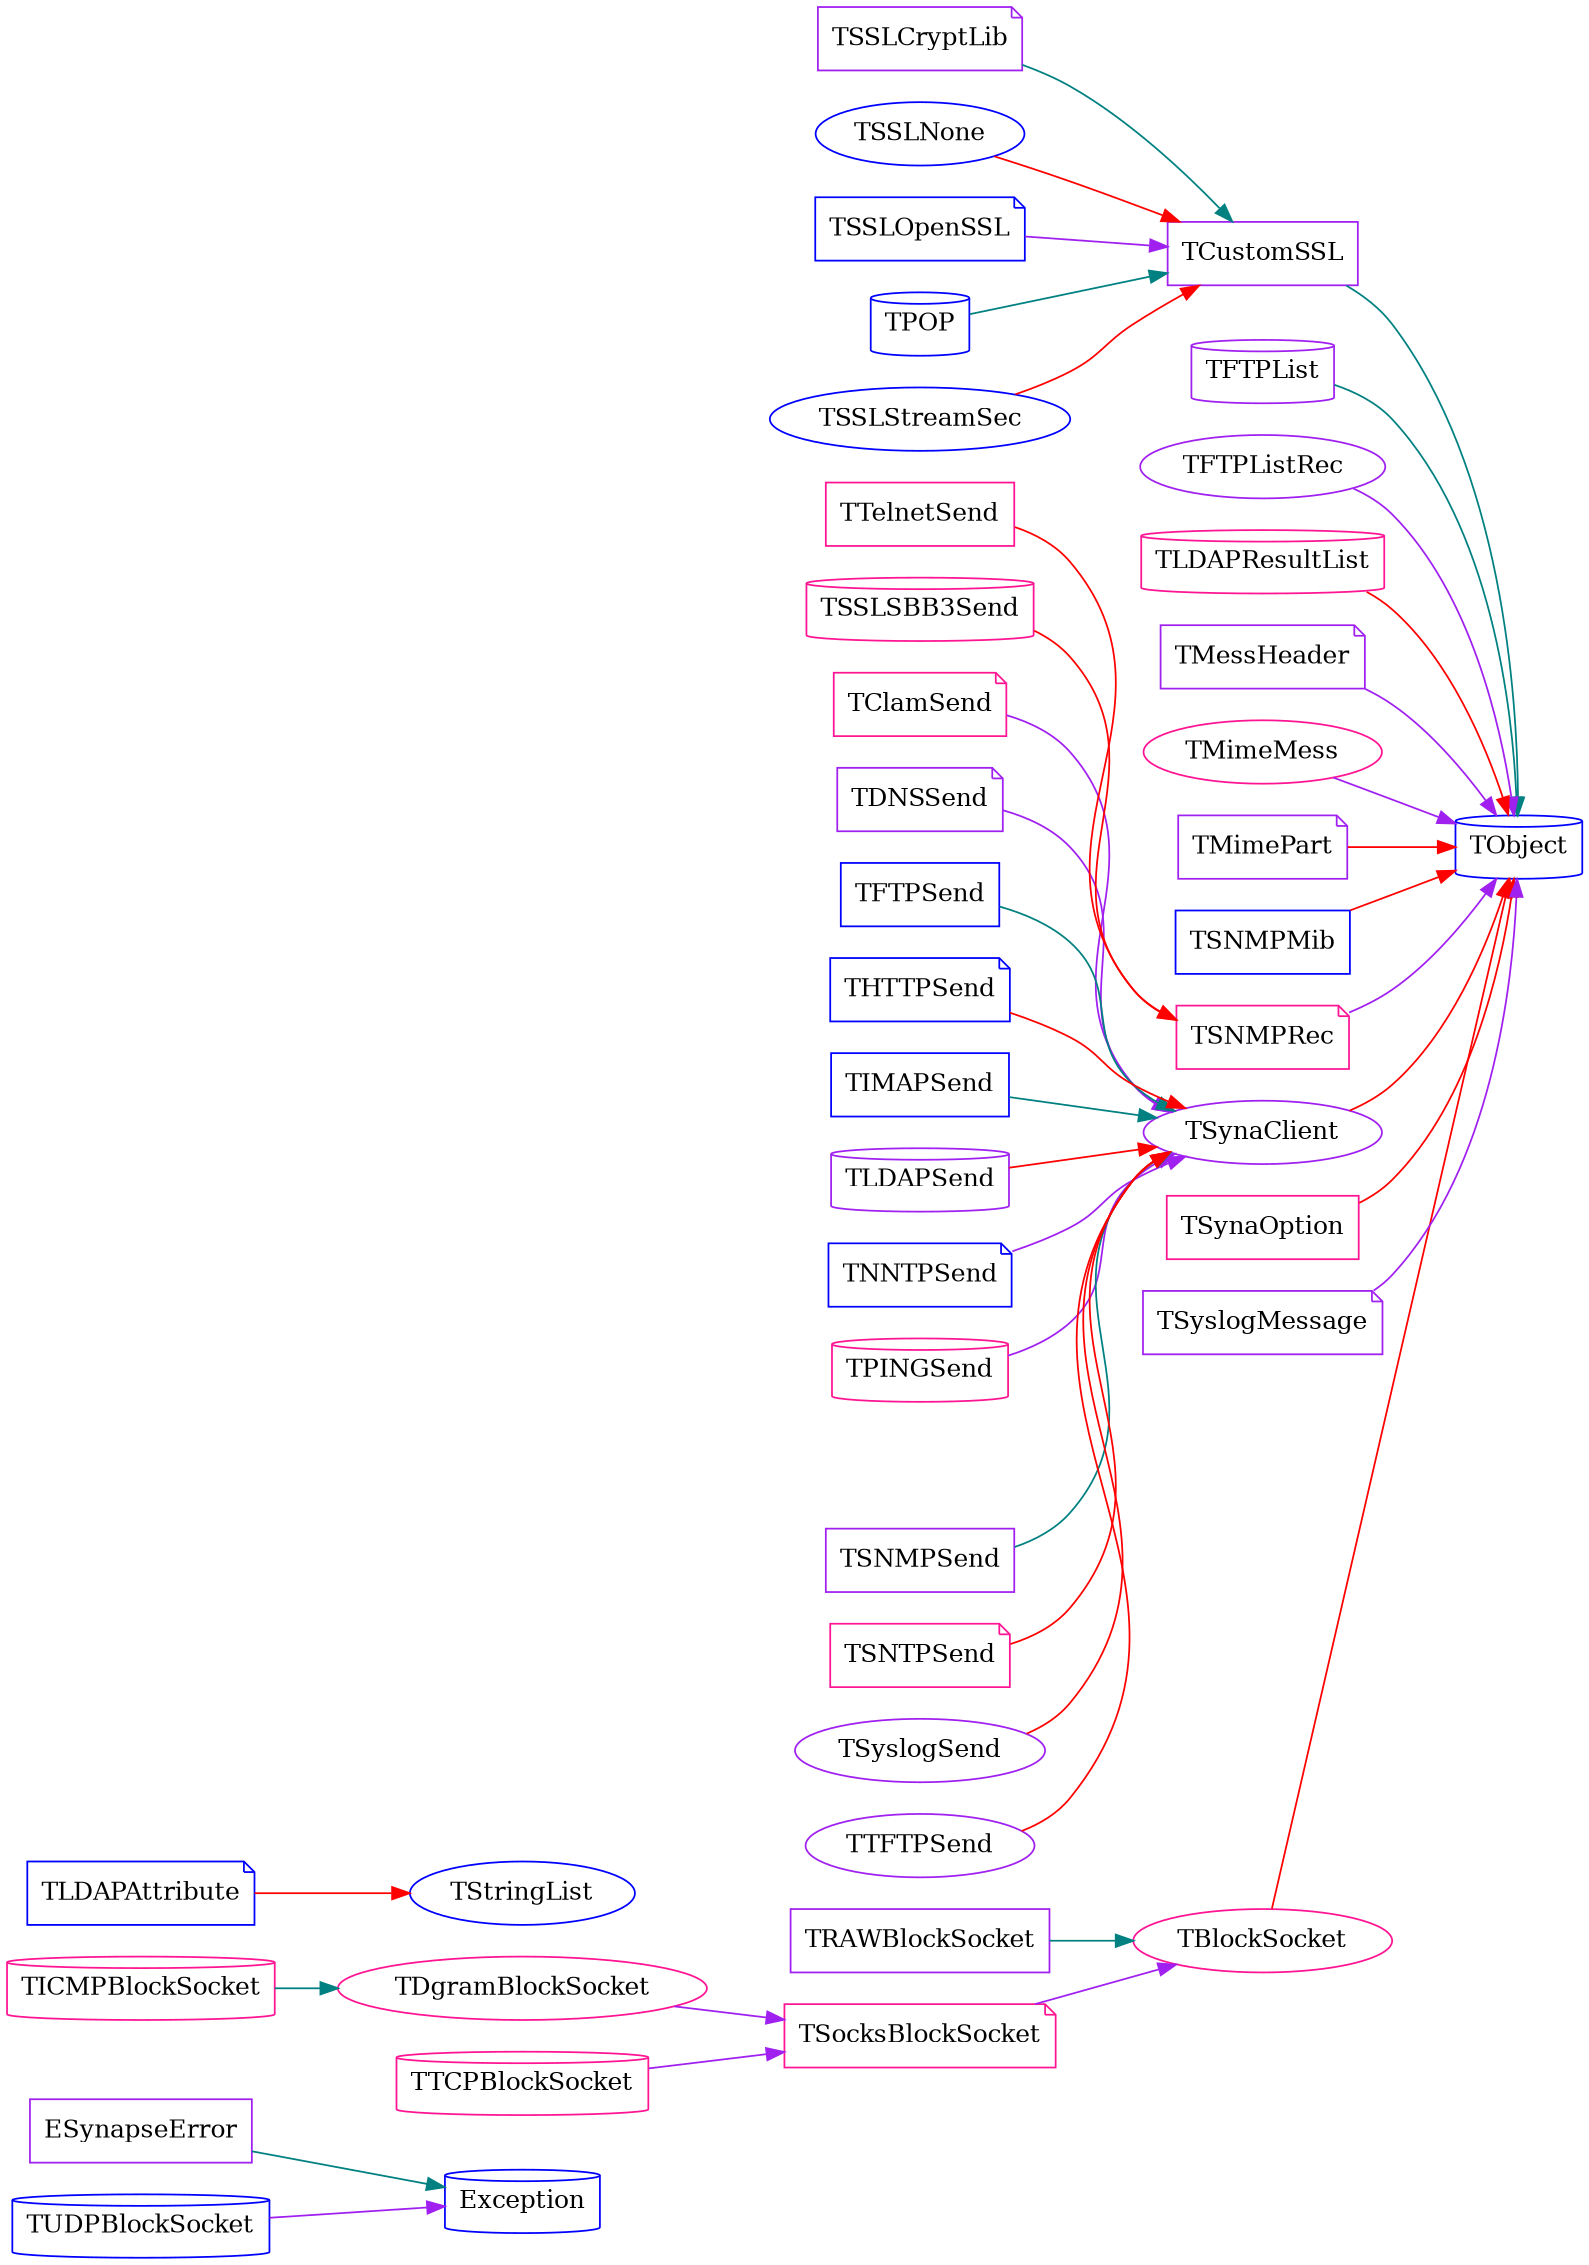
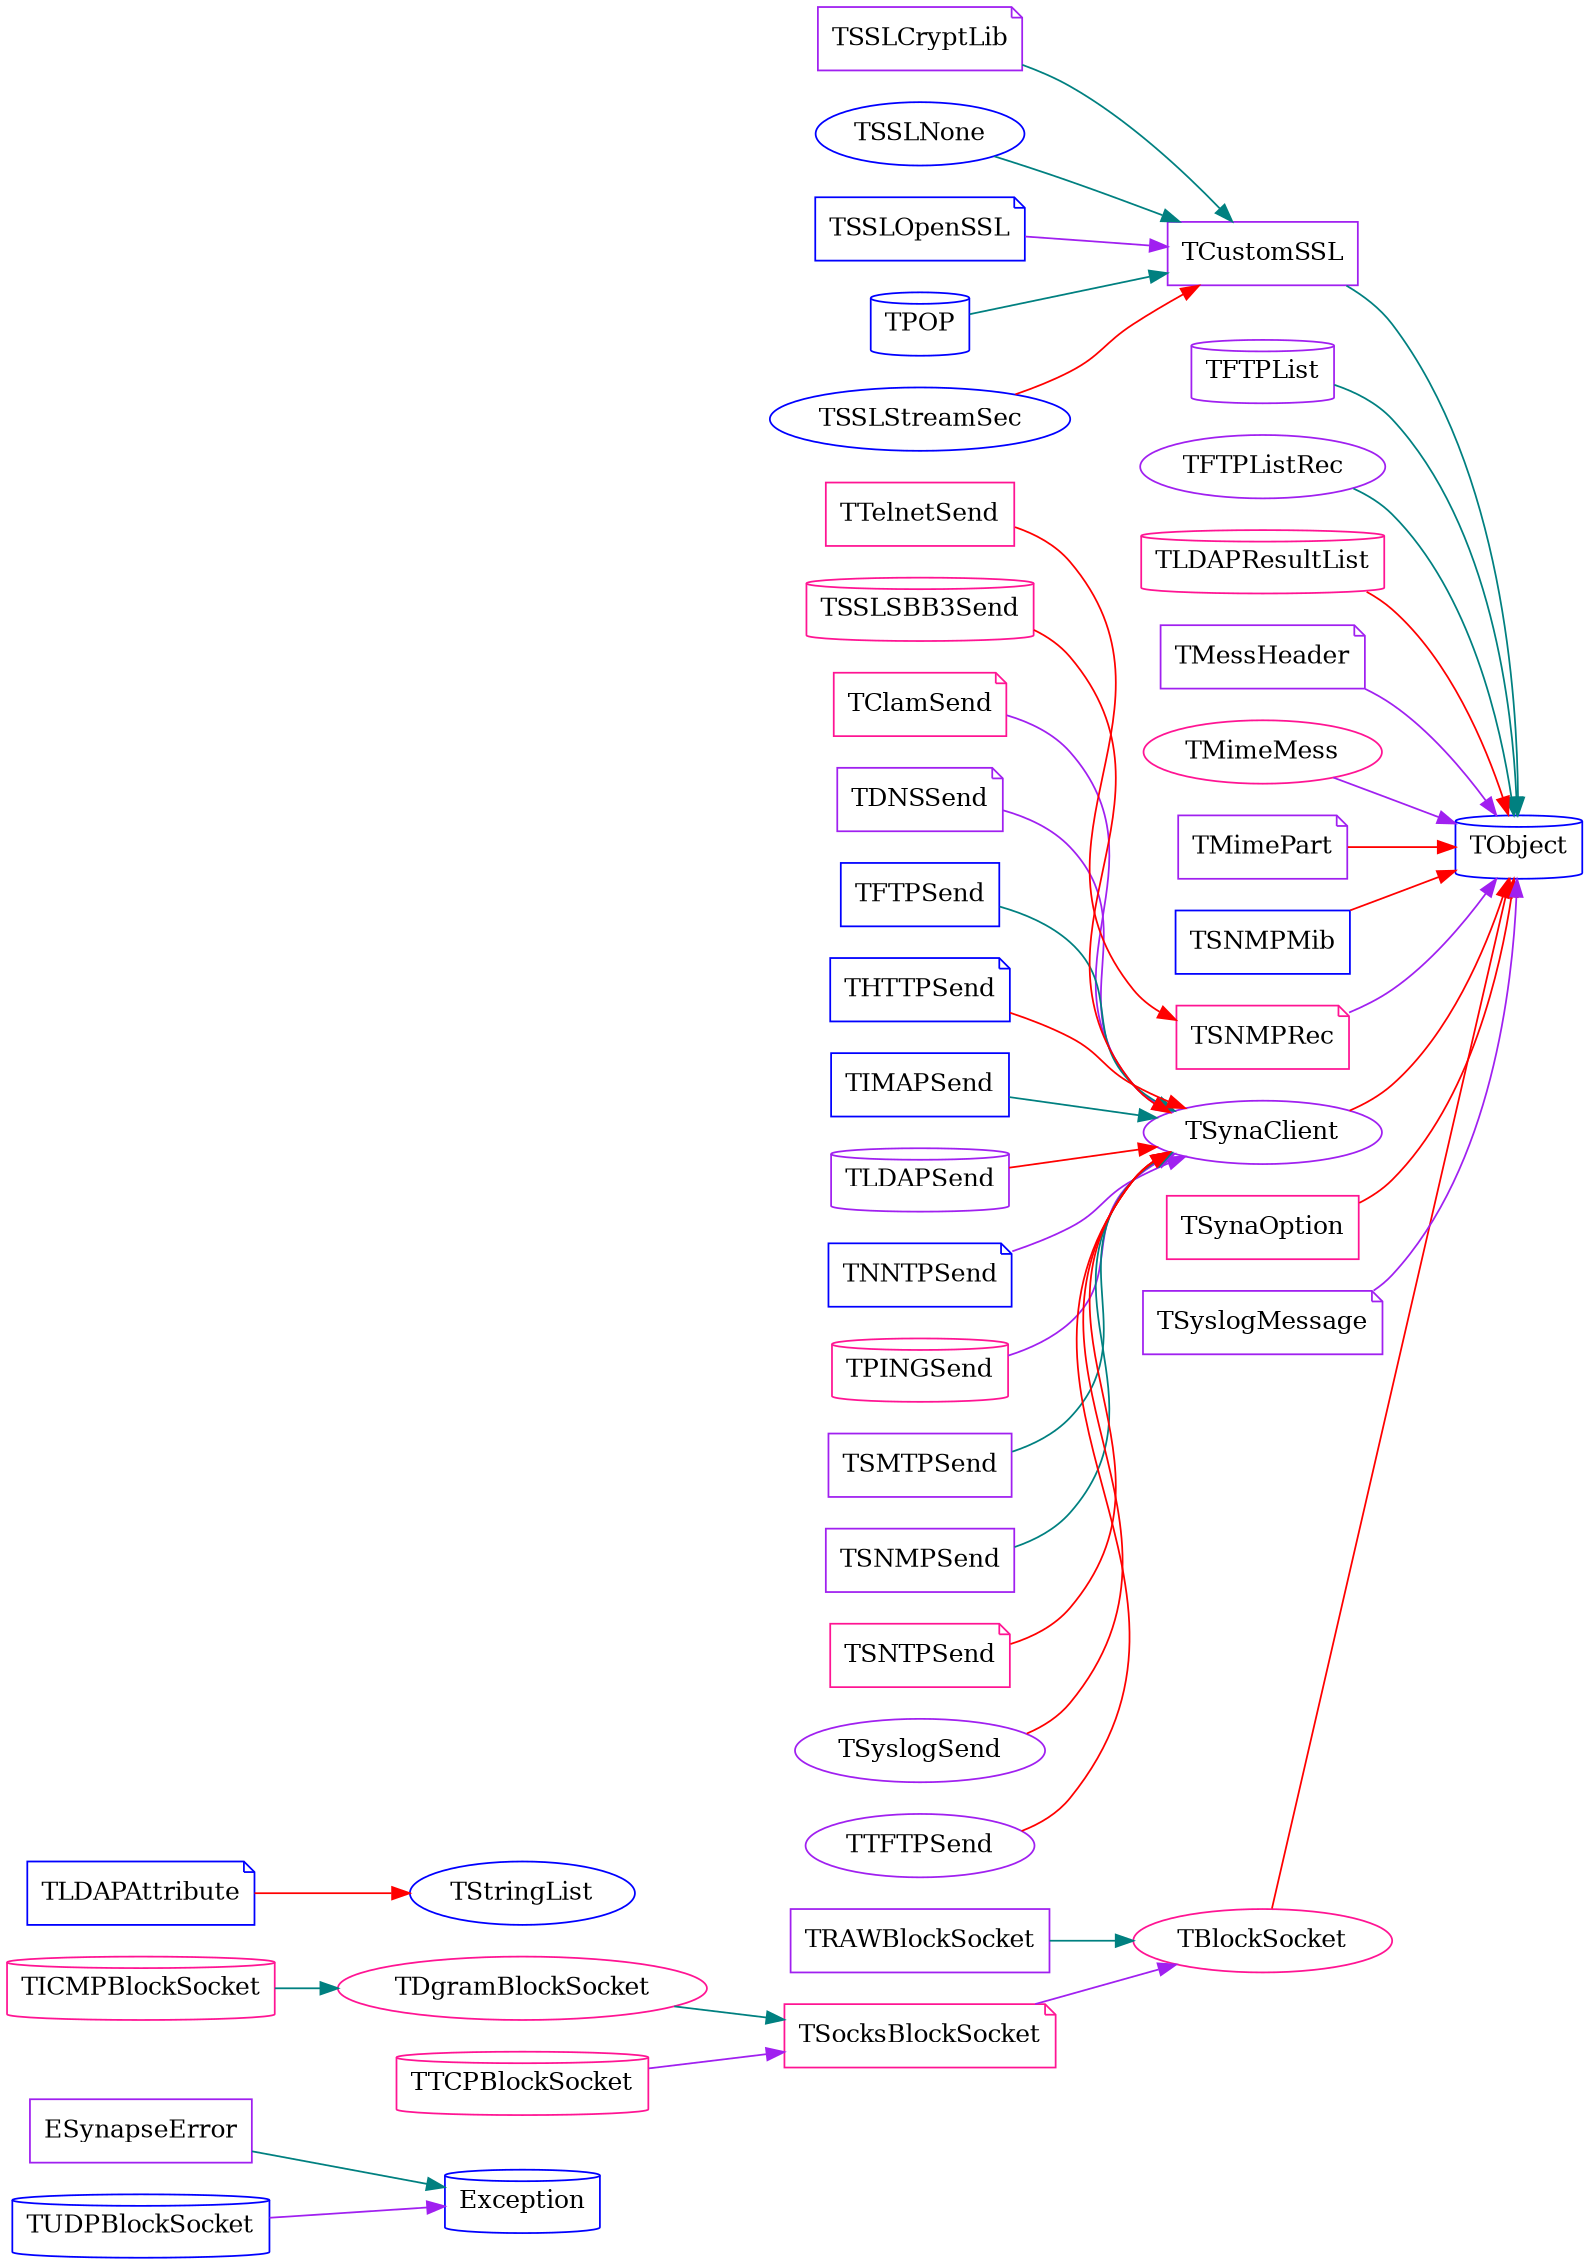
(1079, 185) -> (1079, 185)
(1464, 625) -> (1464, 625)
(1101, 711) -> (1113, 810)
none -> (920, 1465)
(720, 2012) -> (720, 2012)
